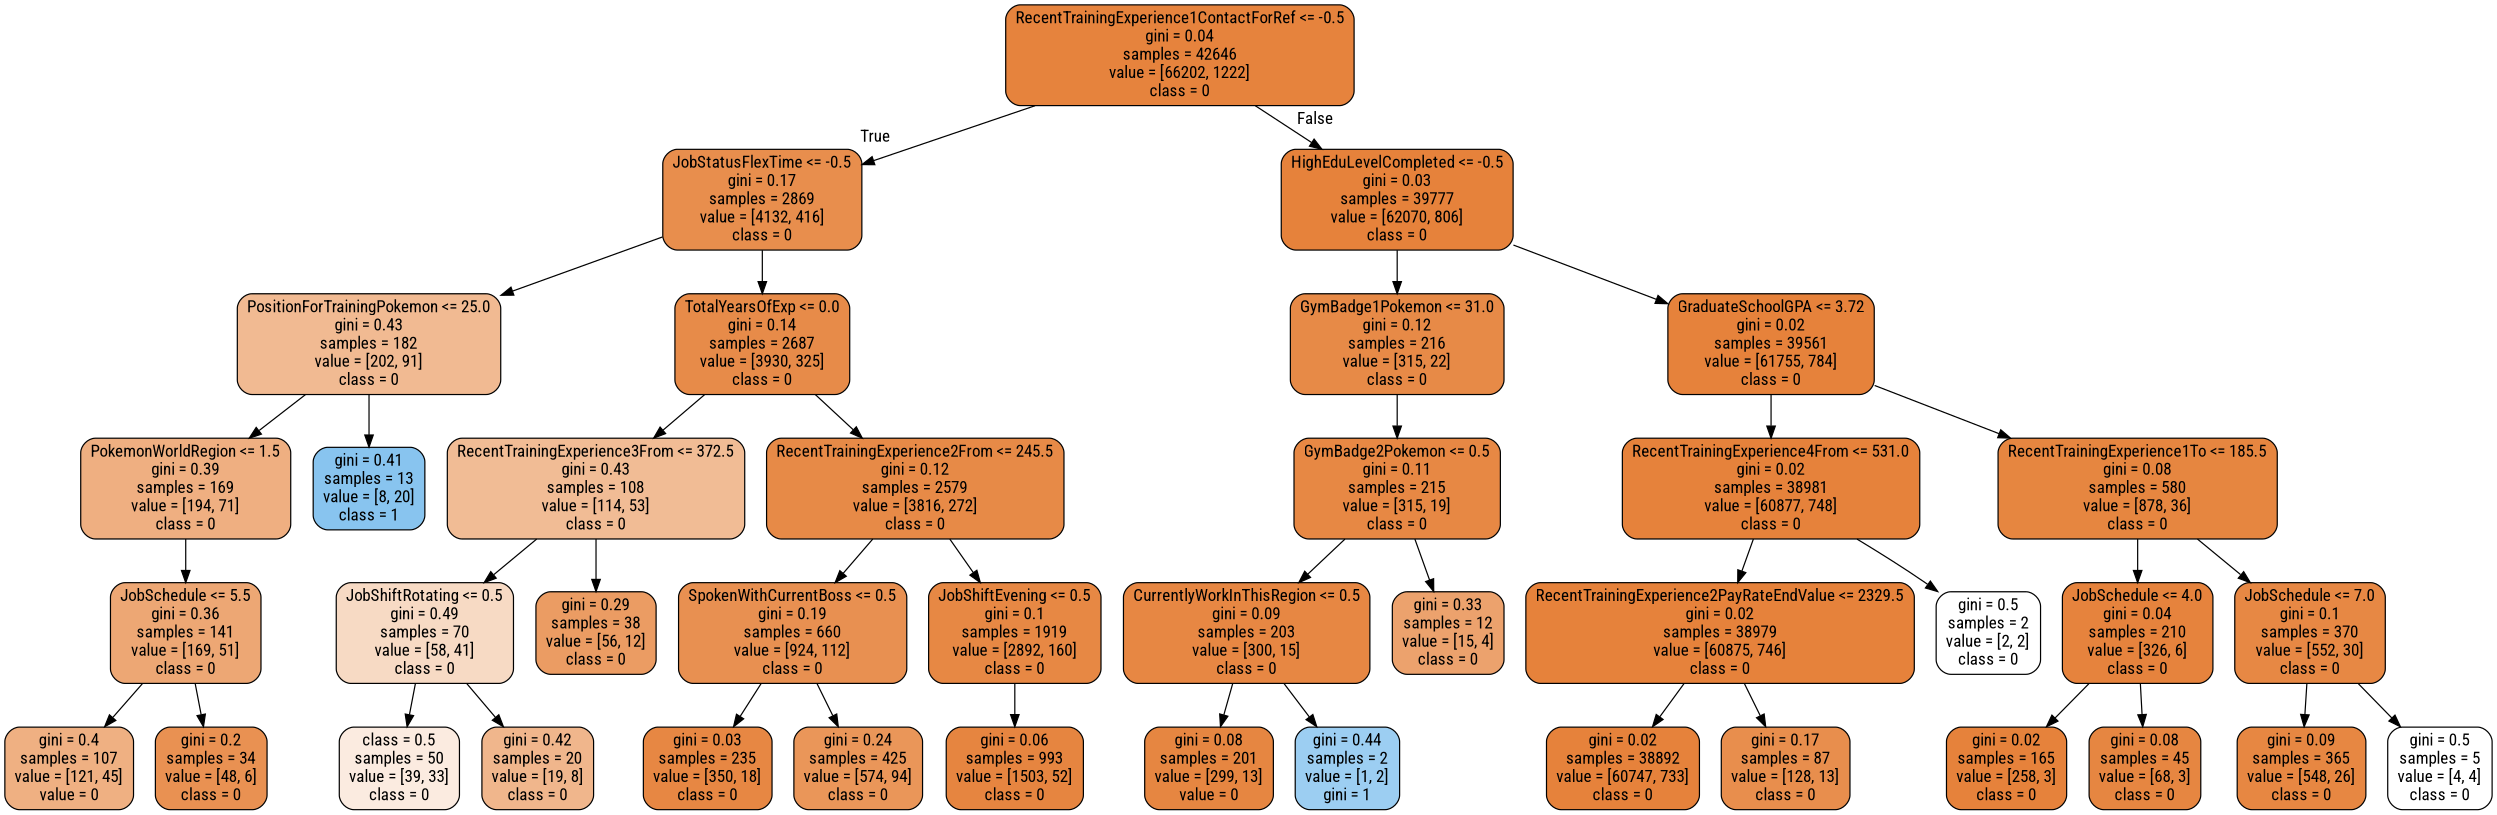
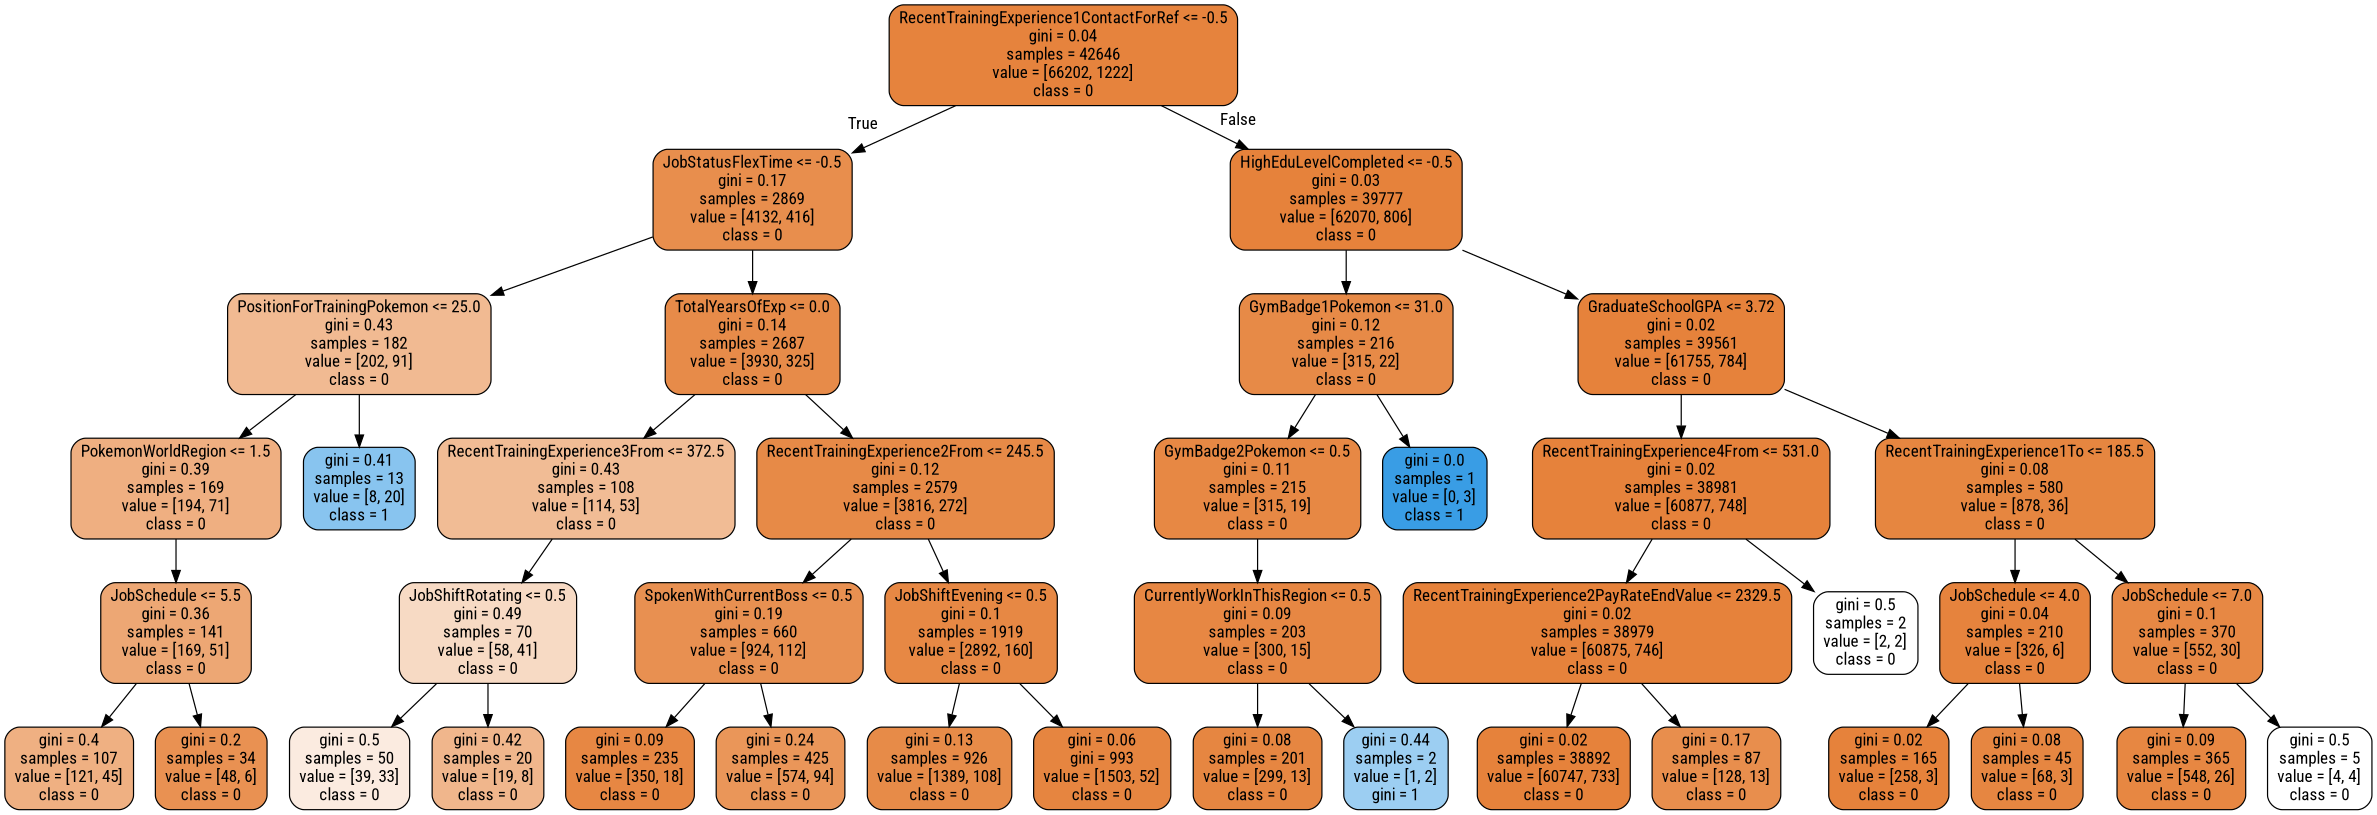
none -> (1435, 489)
(596, 633) -> none
(1448, 633) -> none
(69, 768) -> (69, 768)
(399, 768) -> (350, 768)
(708, 768) -> (630, 768)
none -> (940, 768)
(1015, 768) -> (1102, 768)
(1209, 768) -> (1258, 768)
